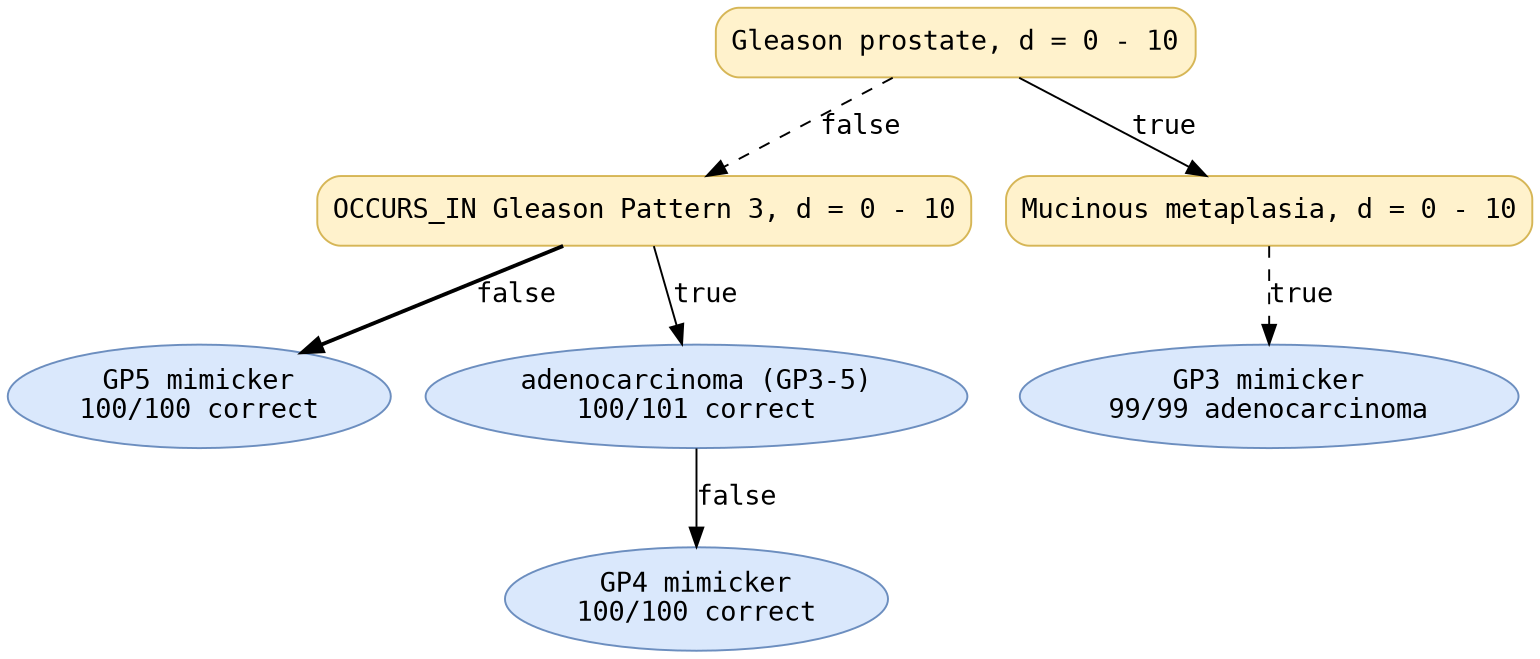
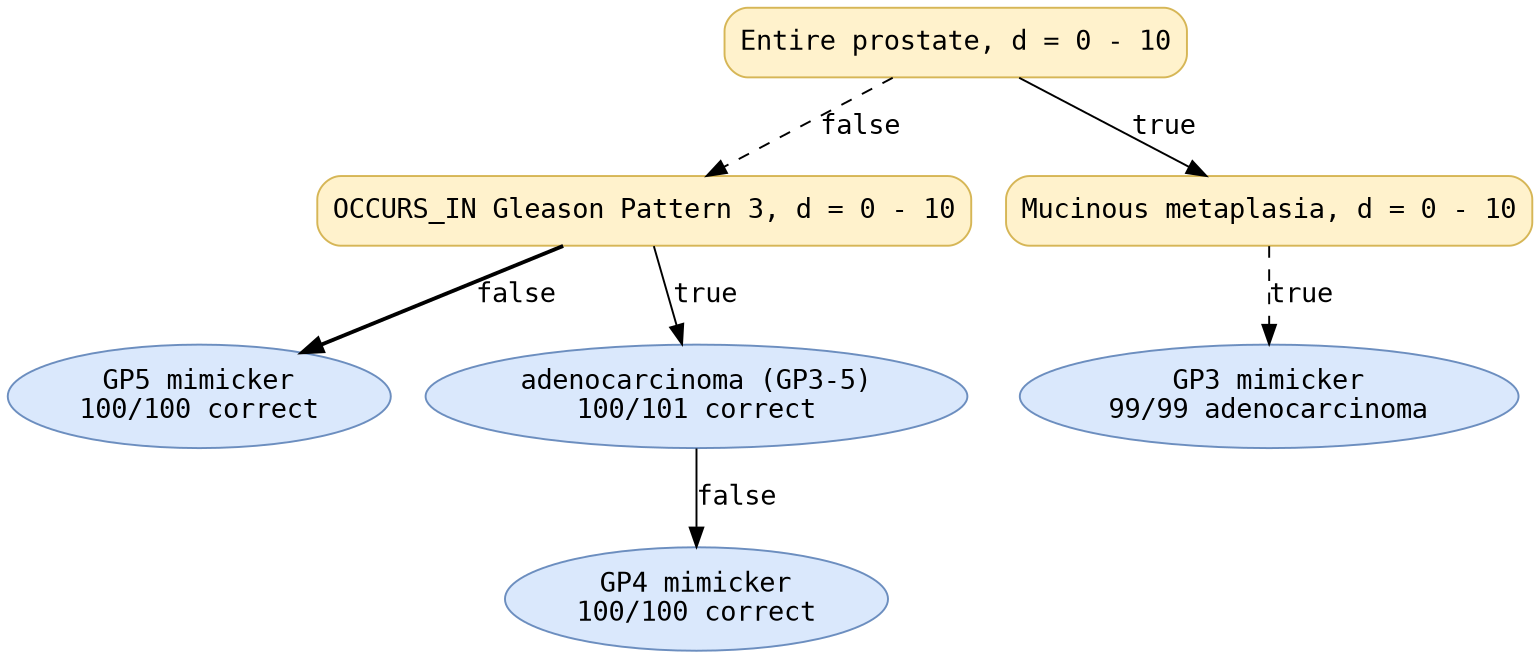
(956, 43) -> (956, 43)
